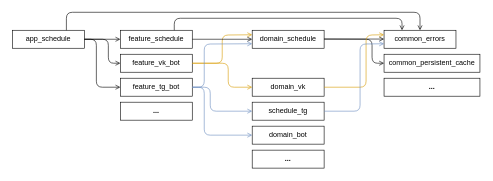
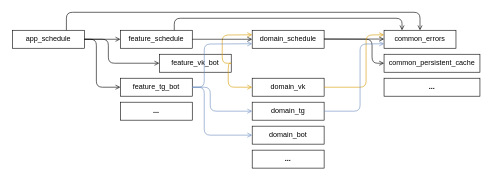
(156, 63) -> (195, 63)
(288, 111) -> (288, 111)
